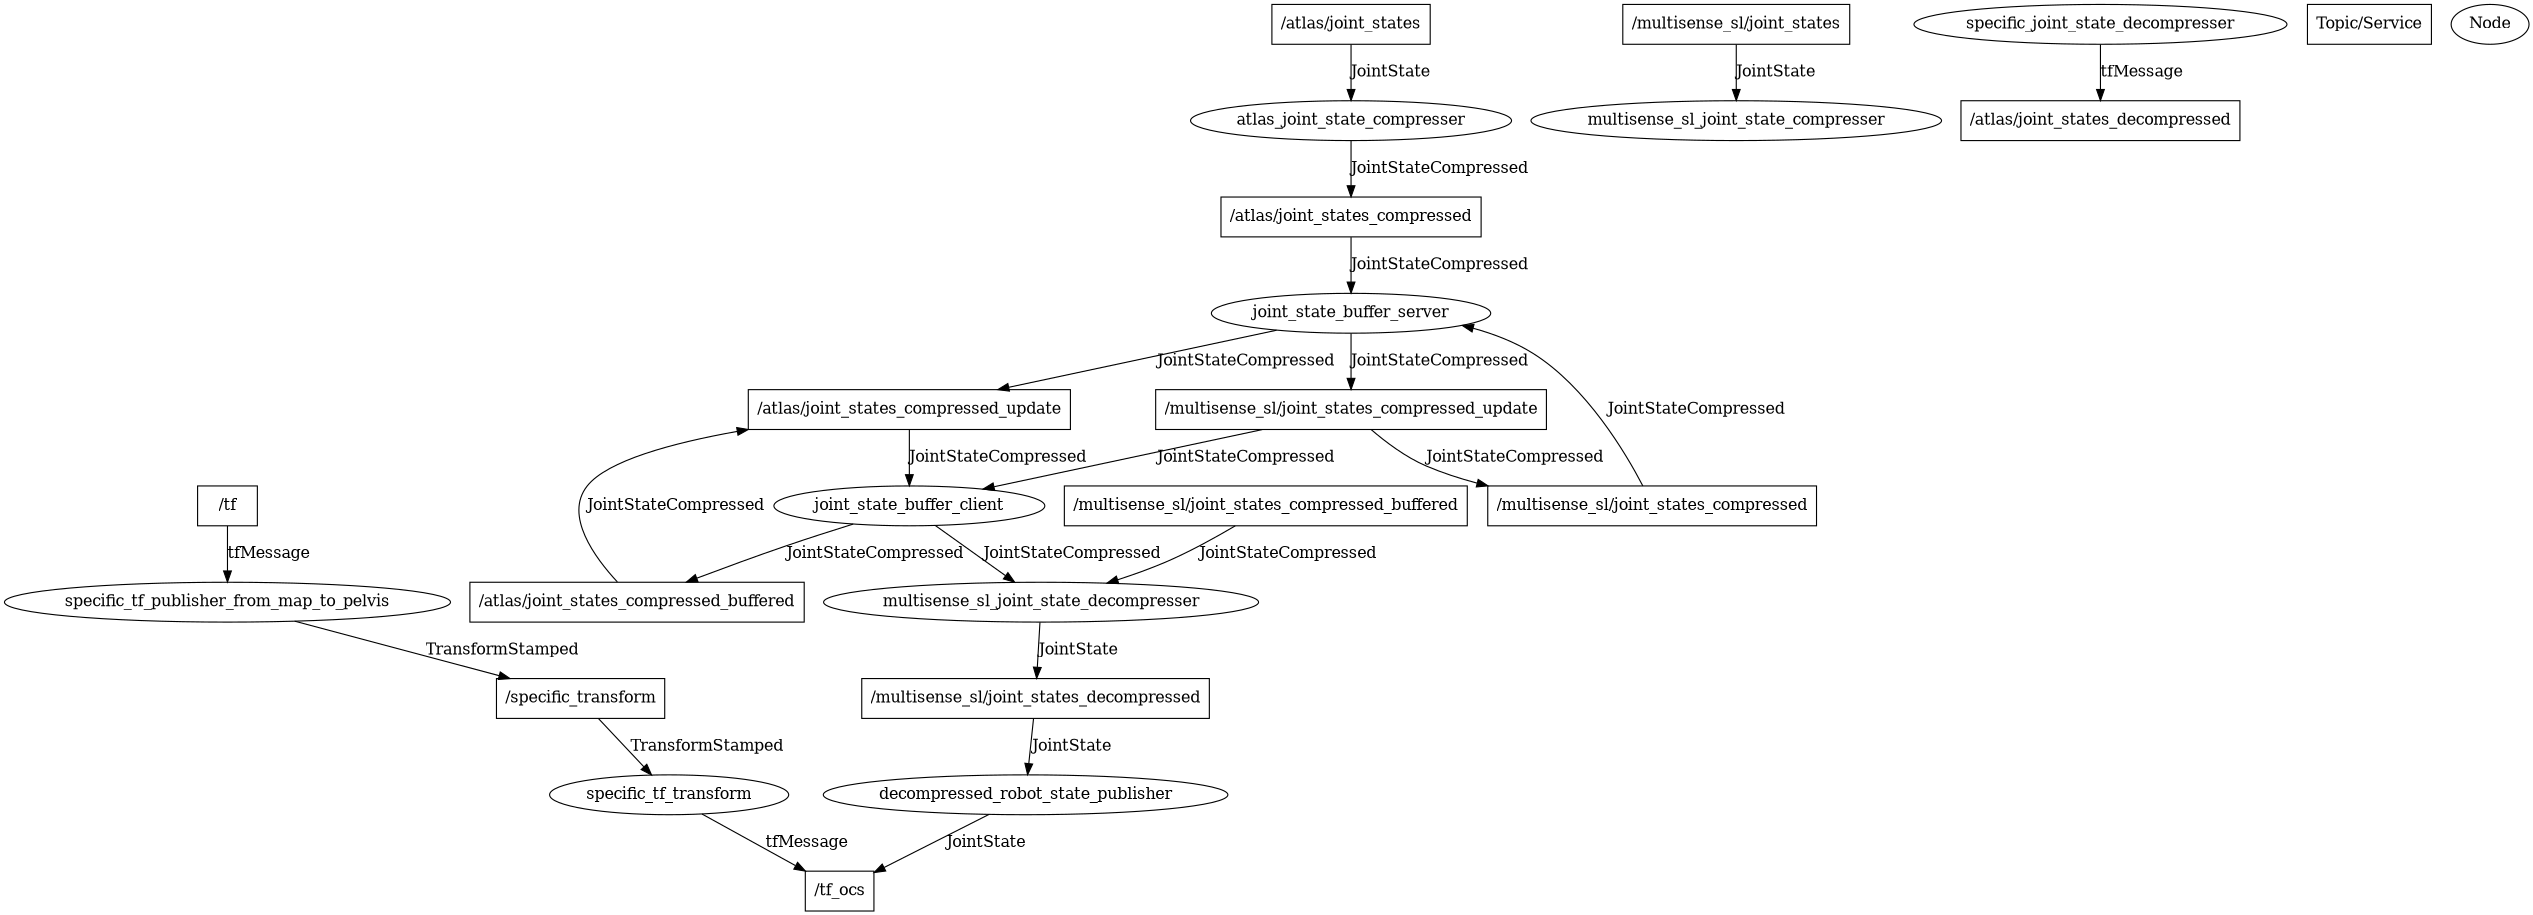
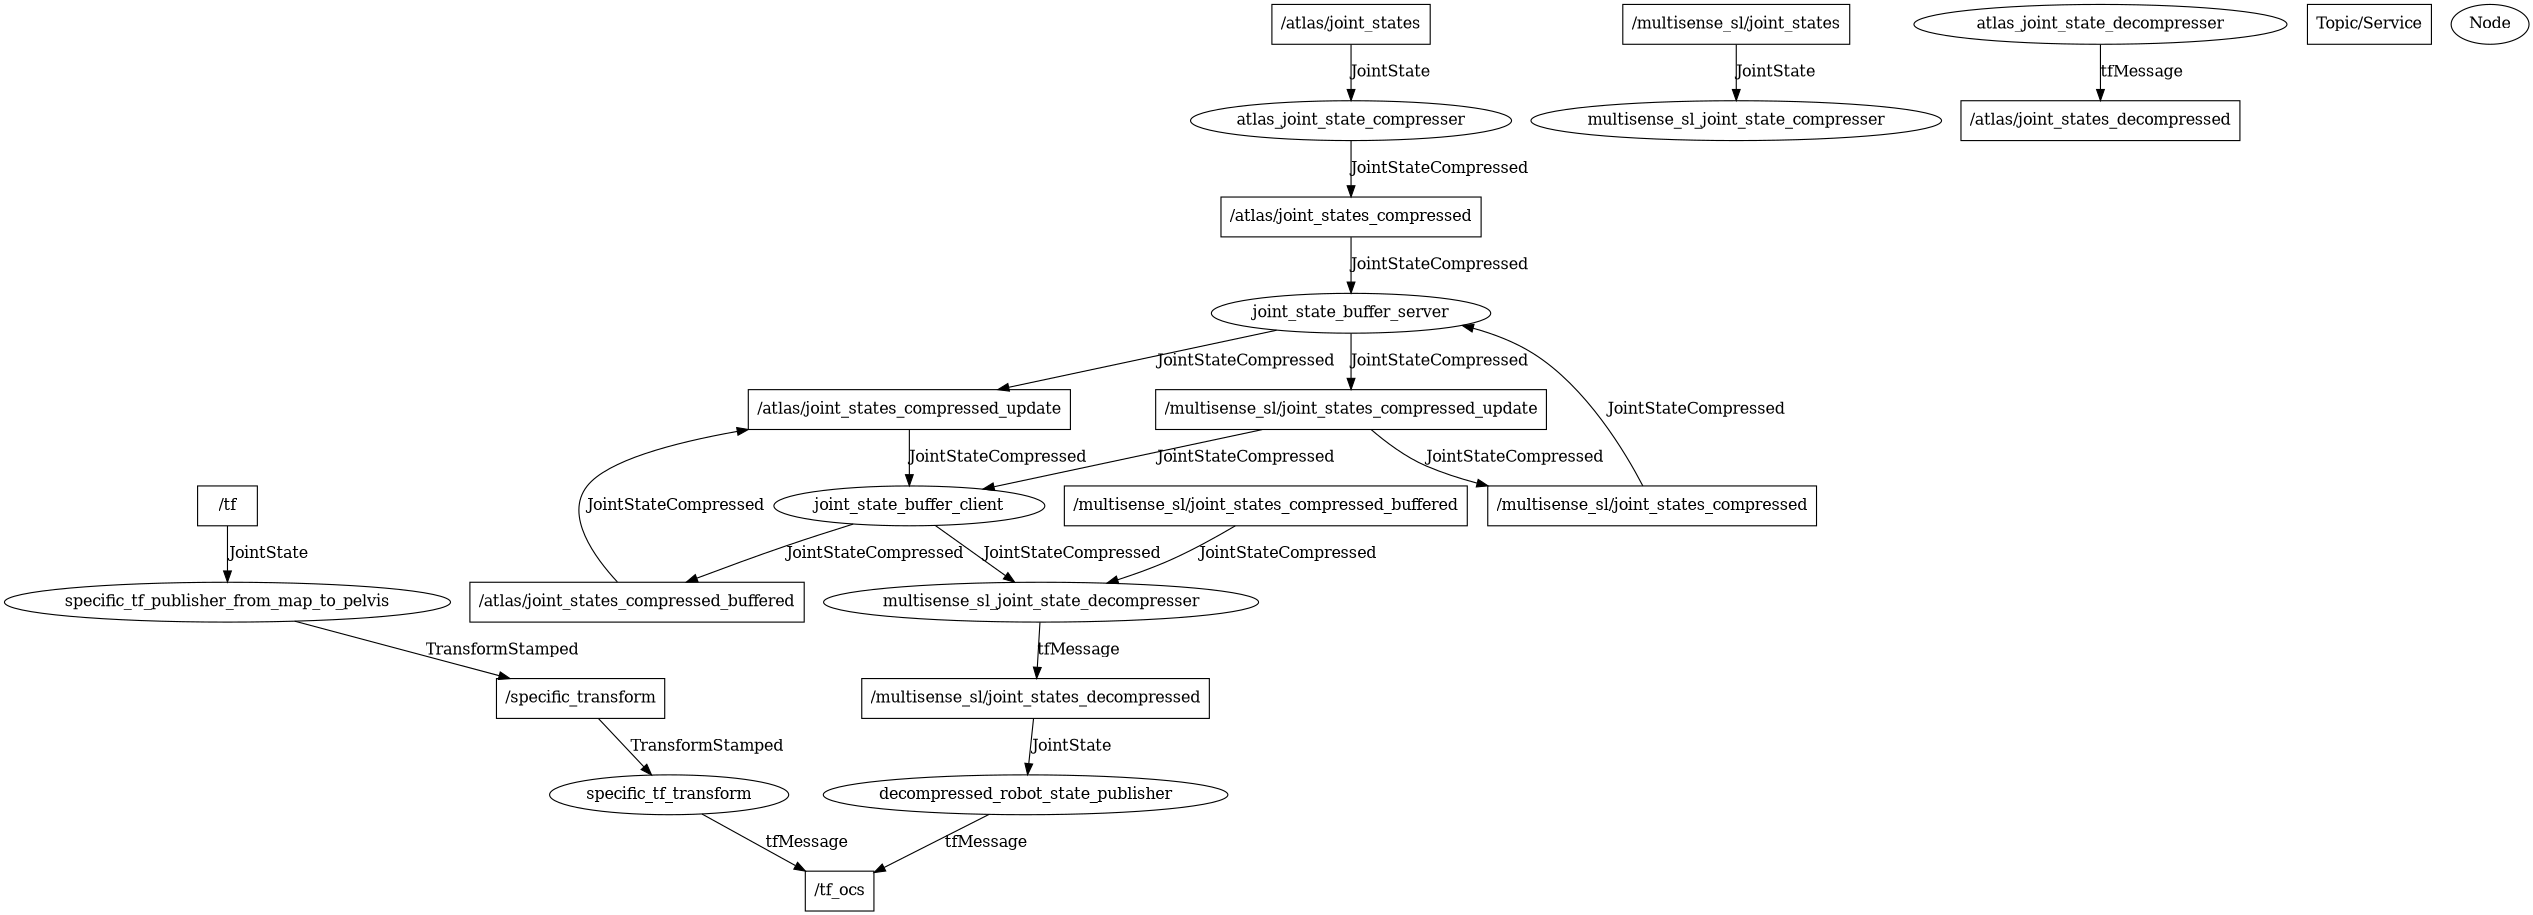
(2100, 24) -> (2100, 24)
(269, 554) -> (269, 554)
(1079, 650) -> (1079, 650)
(986, 843) -> (986, 843)
